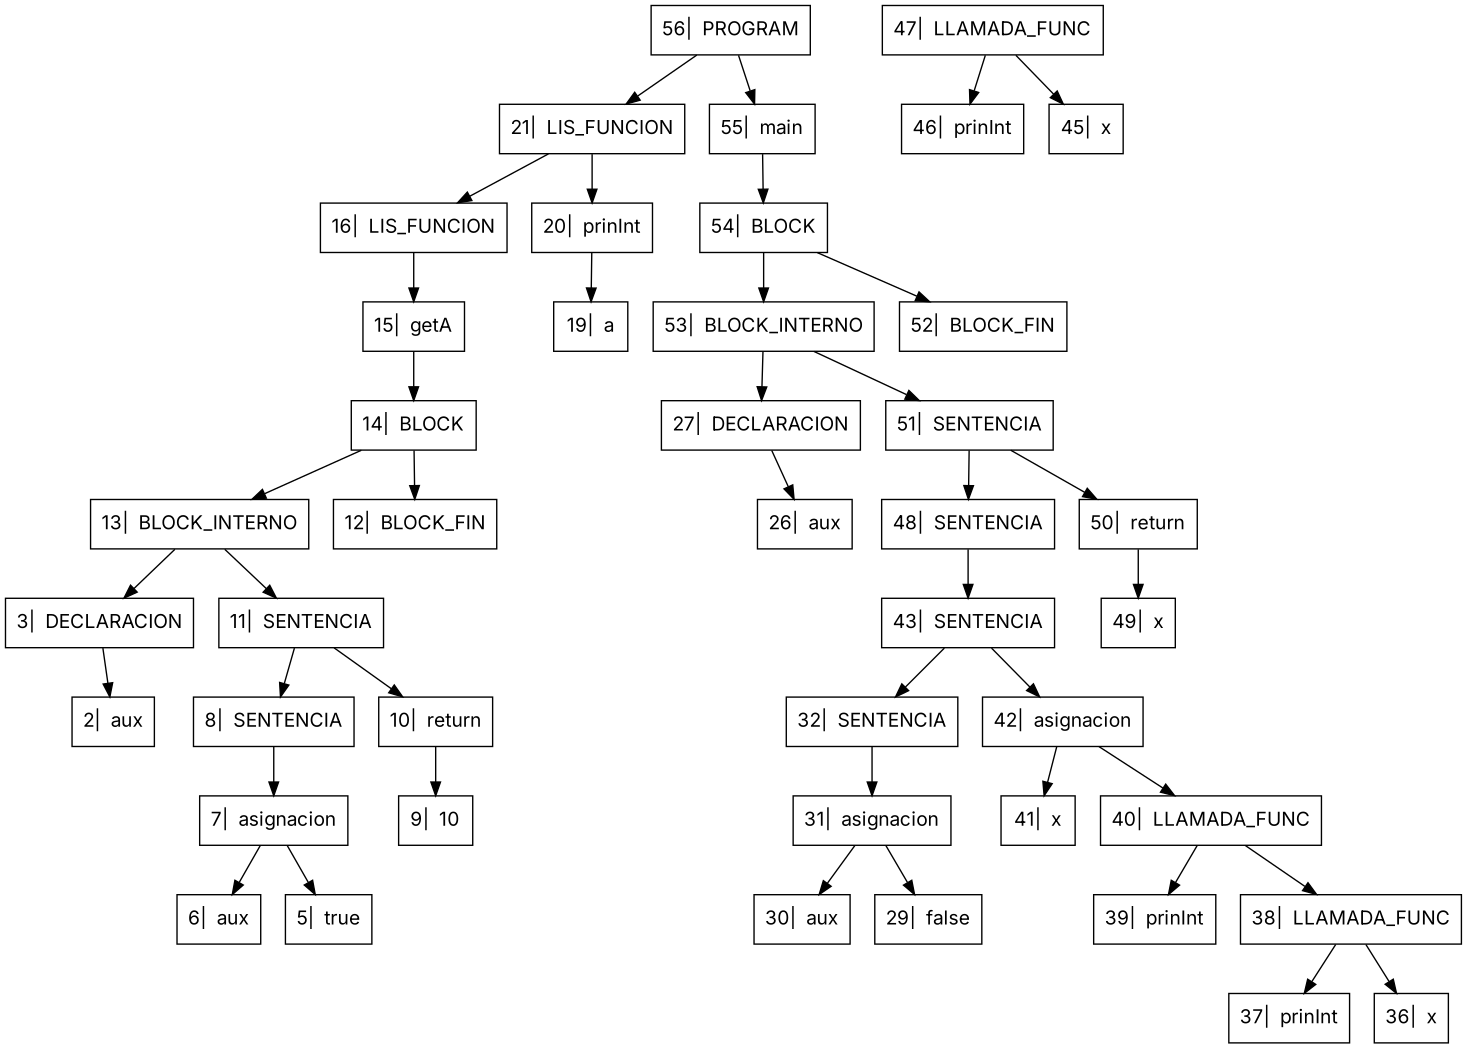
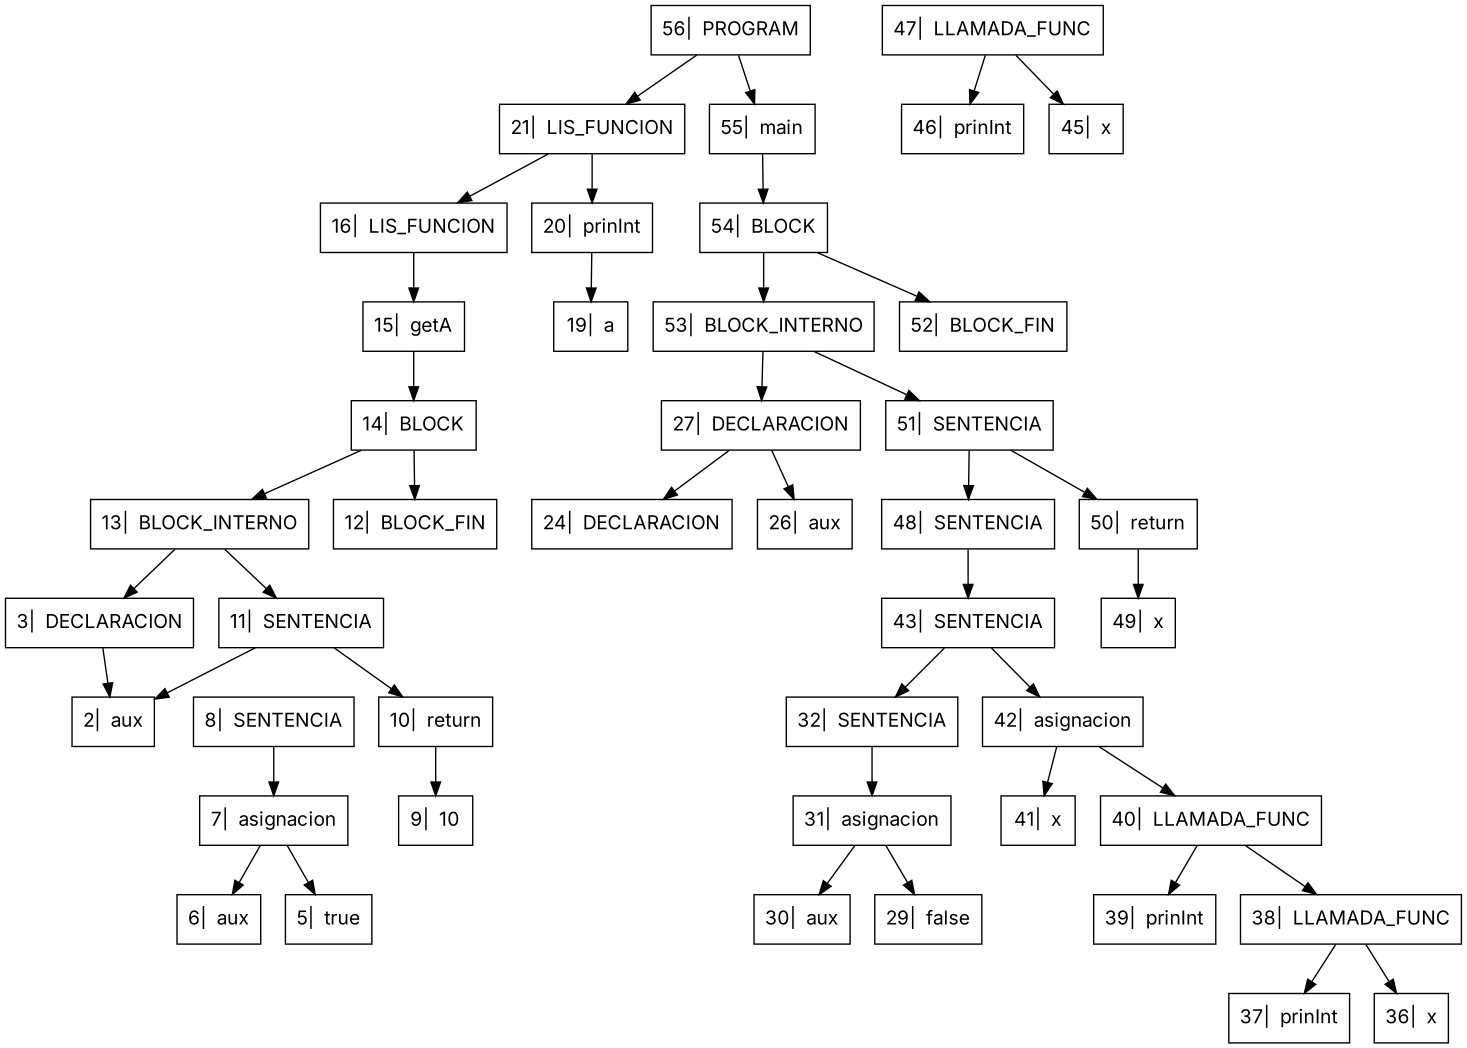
none -> (632, 524)
(289, 666) -> (211, 670)
